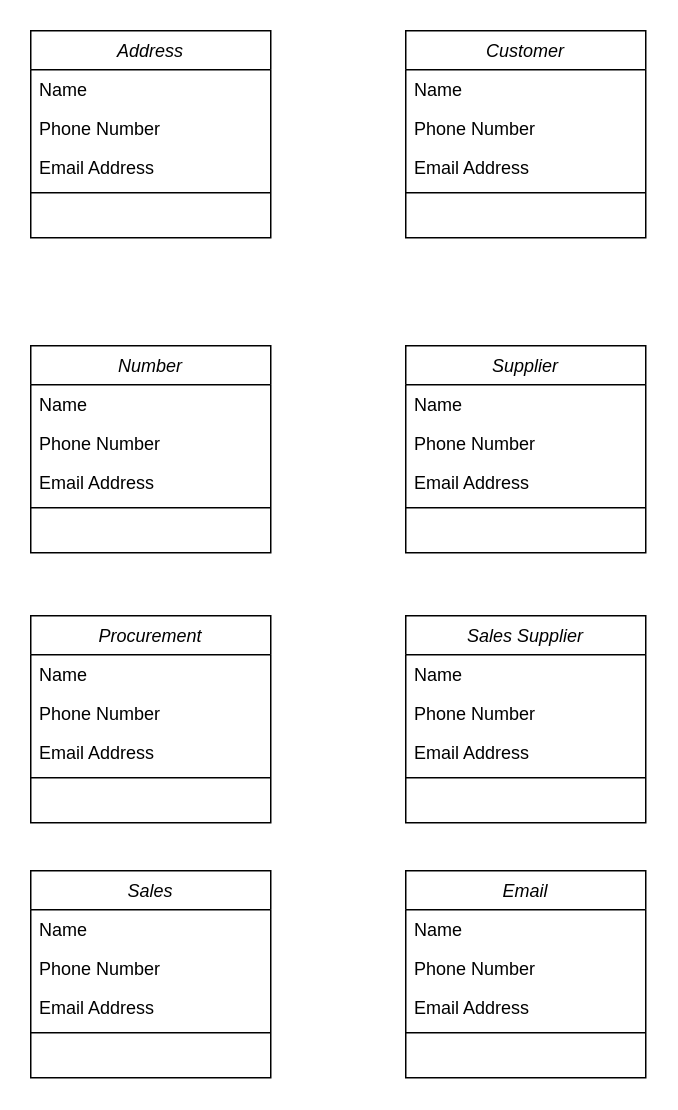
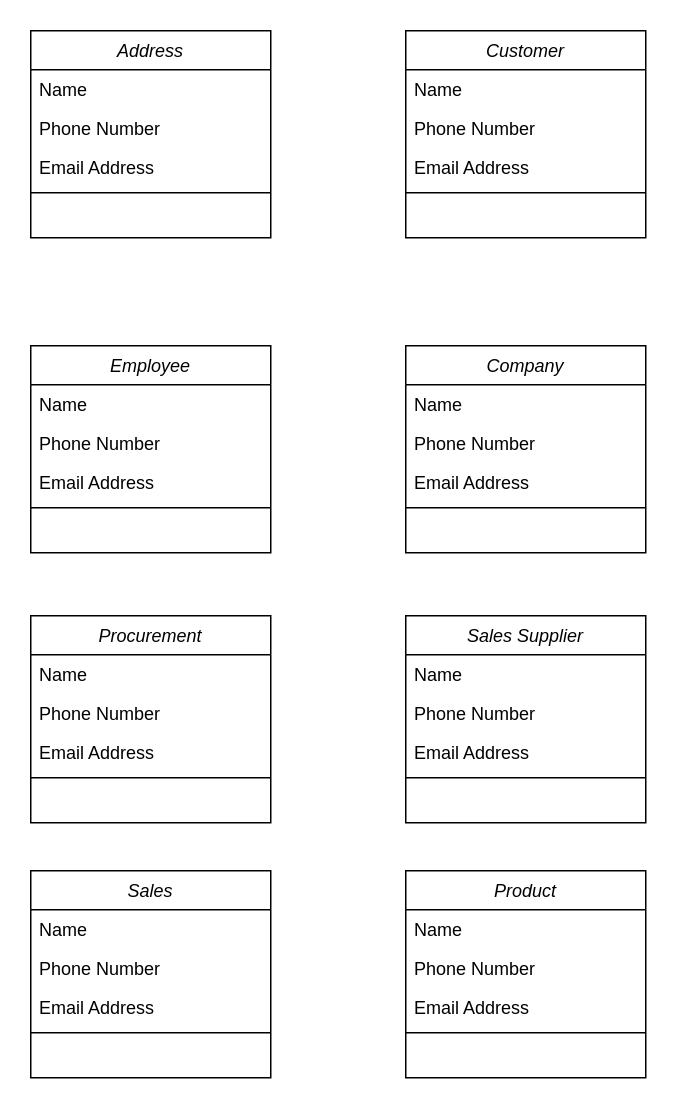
(150, 366) -> (150, 366)
(525, 366) -> (525, 366)
(525, 891) -> (525, 891)
